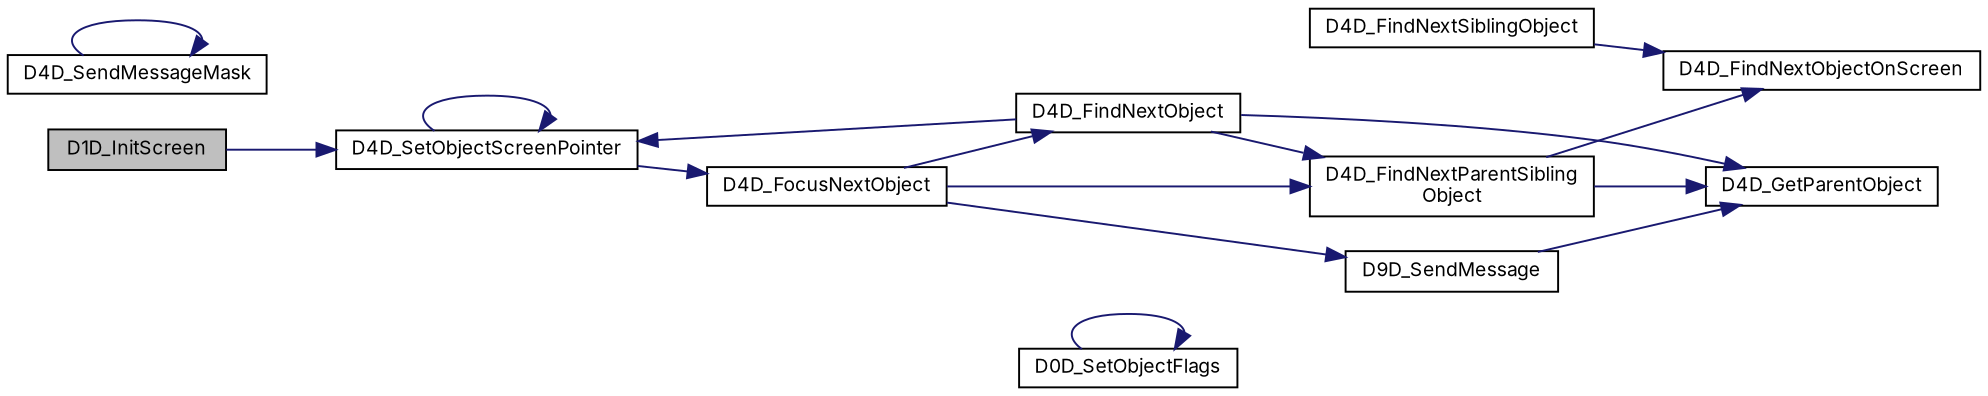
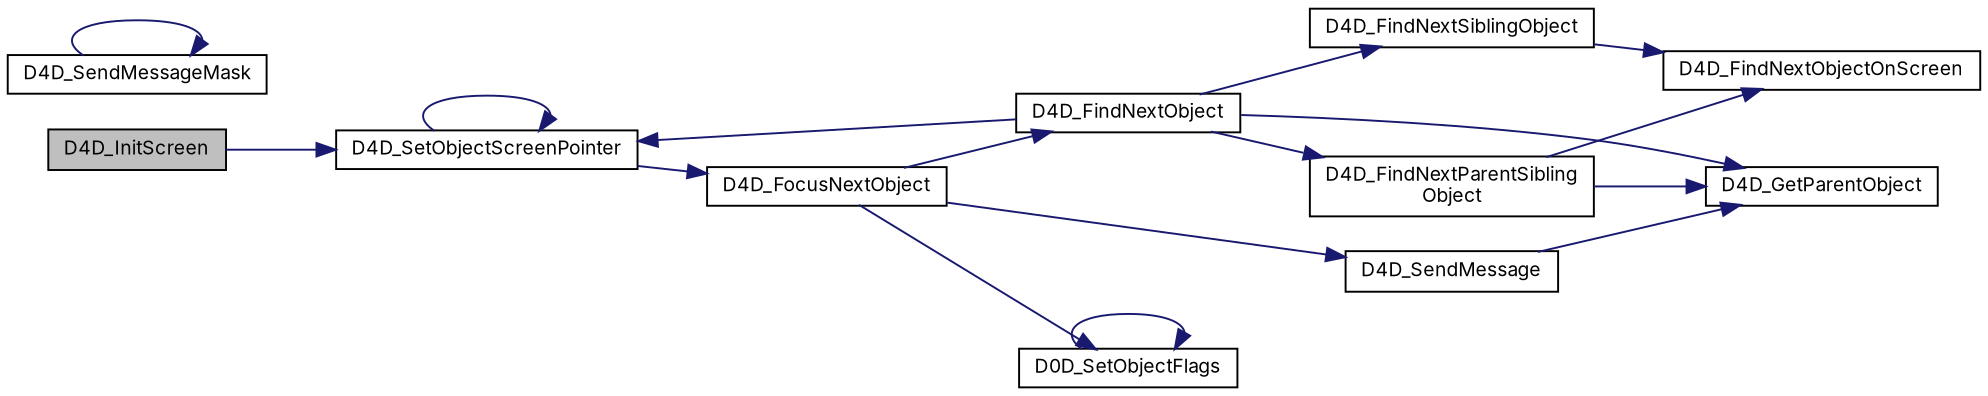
none -> (1281, 73)
(137, 150) -> (137, 150)
(1119, 186) -> (969, 272)
(1452, 271) -> (1452, 271)
